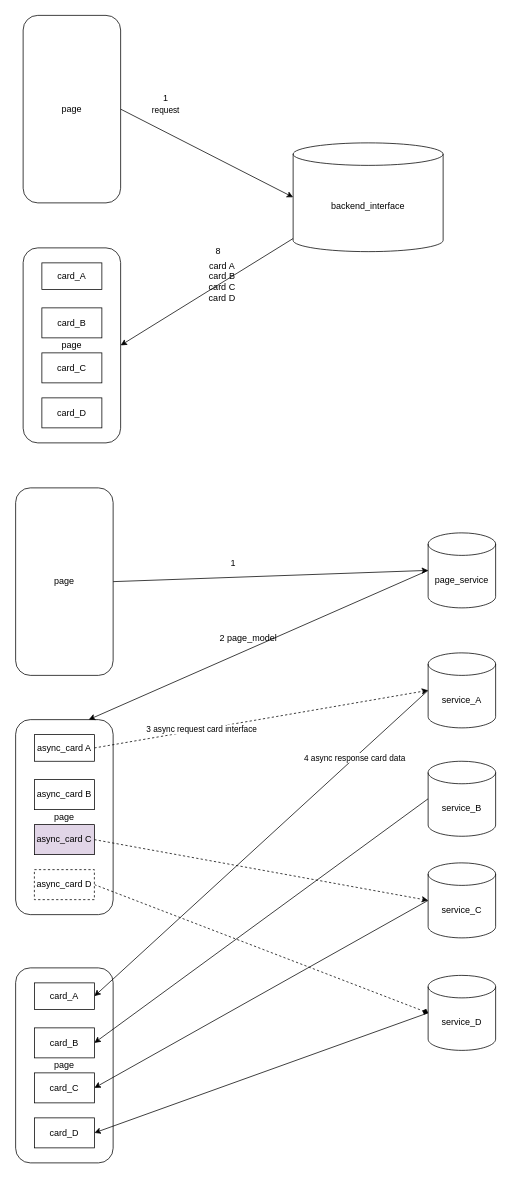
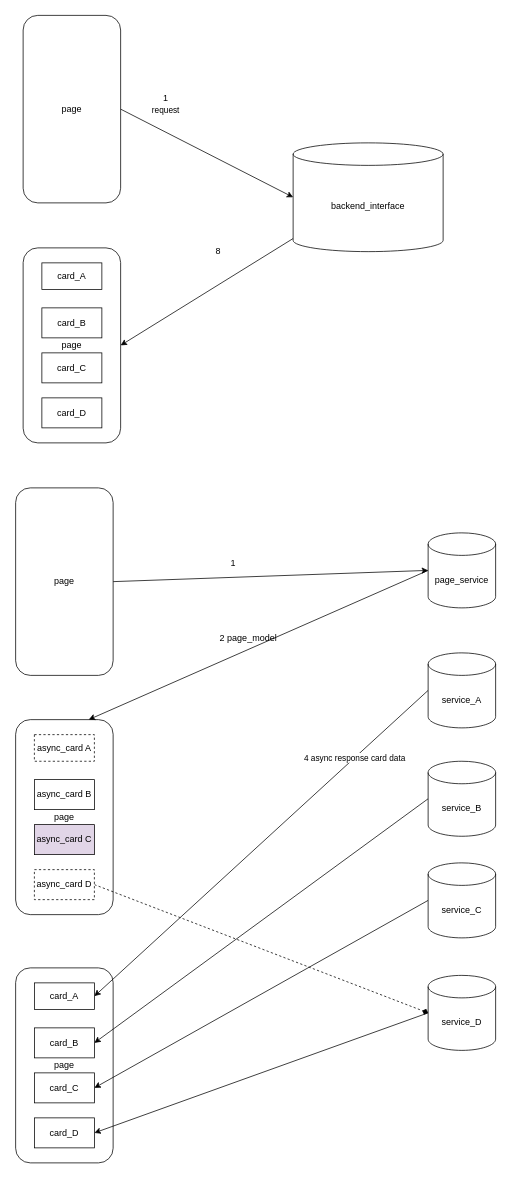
(222, 282) -> none
(260, 719) -> none
(64, 748) -> (64, 748)
(261, 870) -> none
